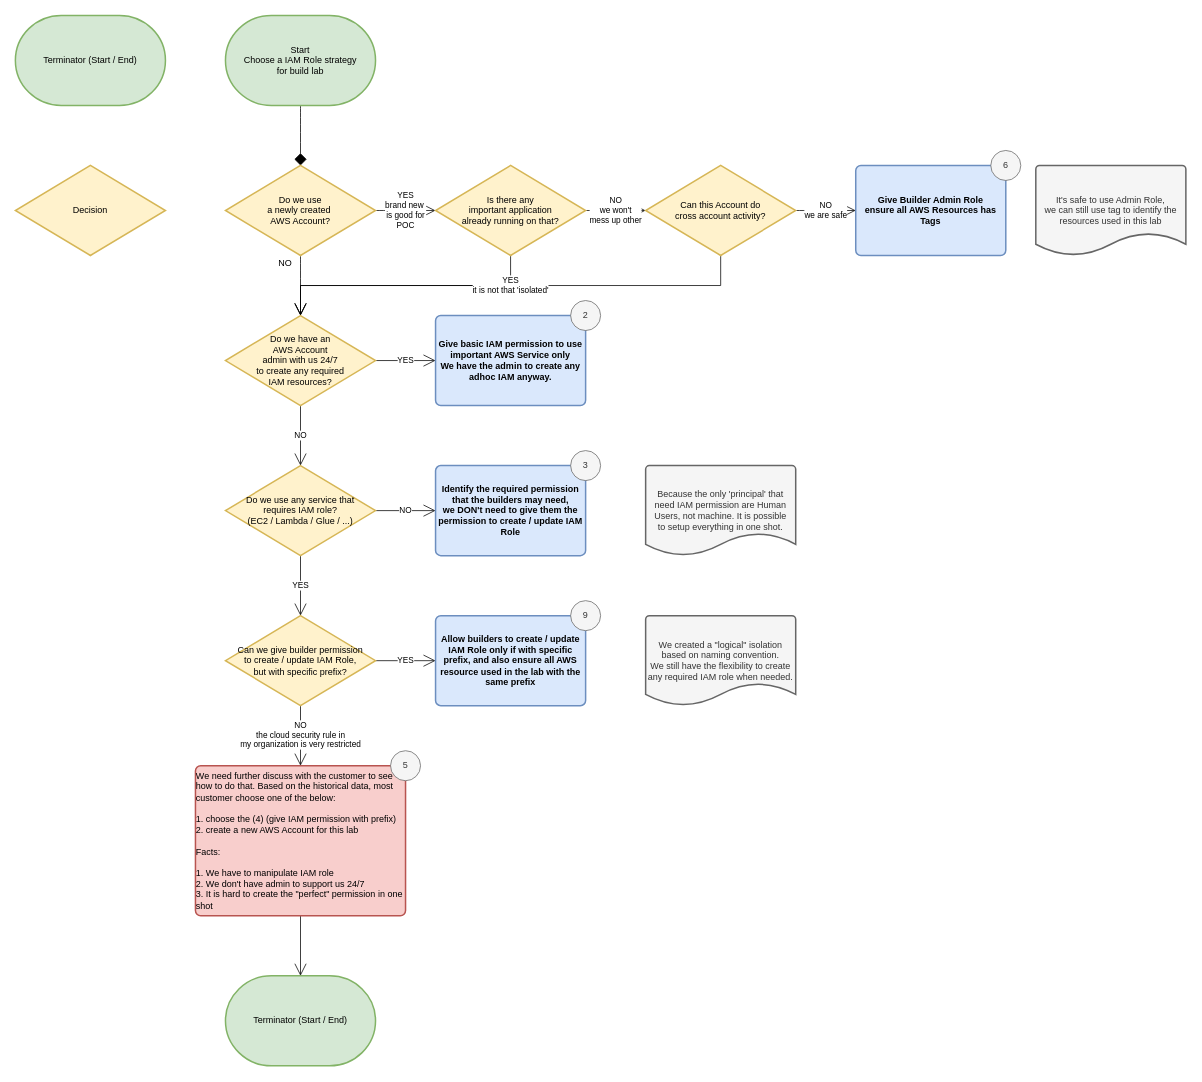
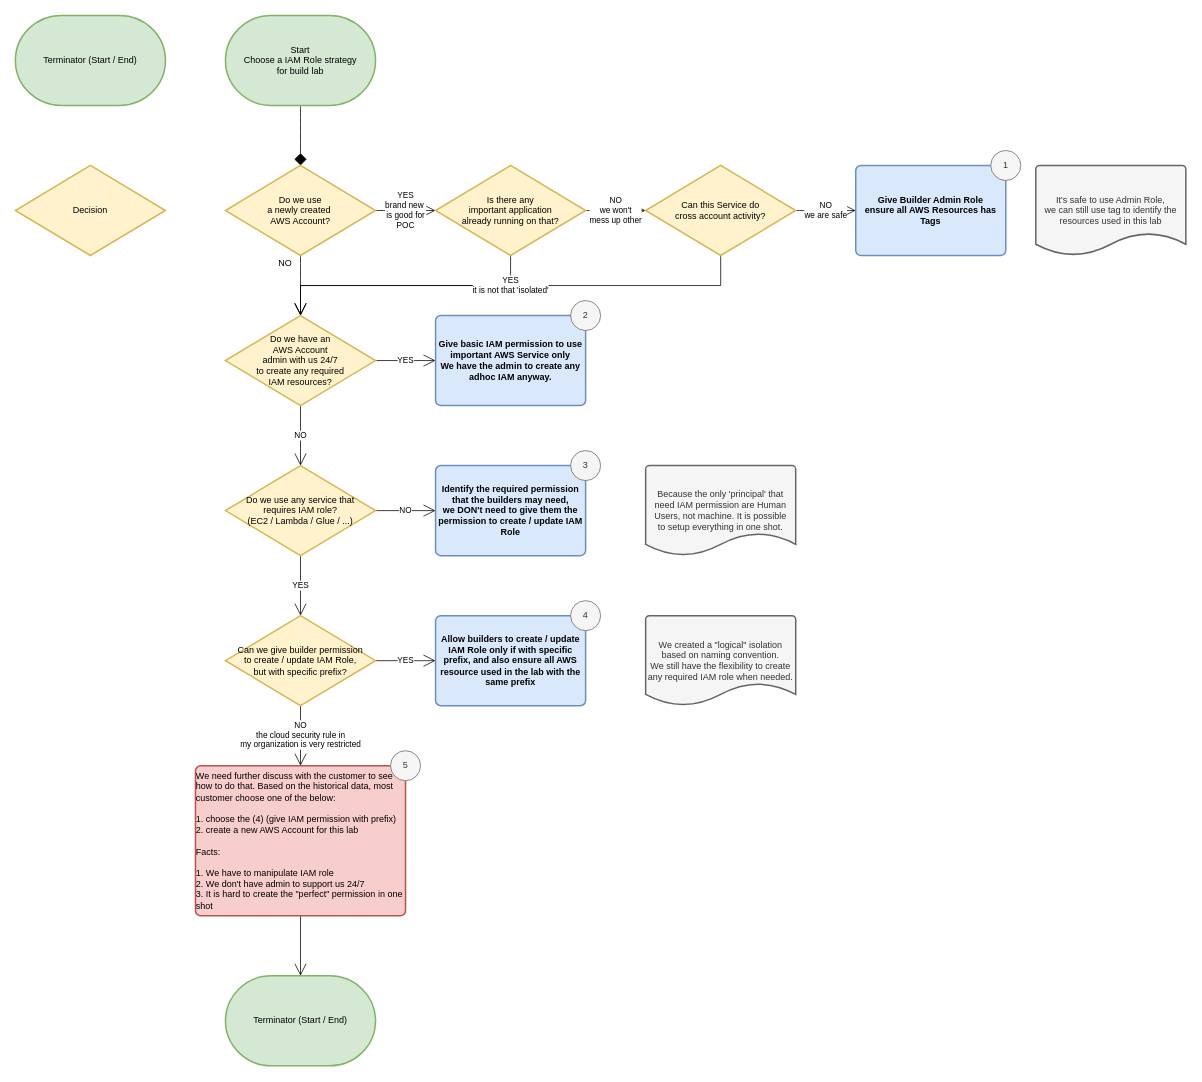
(1005, 165) -> (1005, 165)
(720, 210) -> (720, 210)
(585, 615) -> (585, 615)
